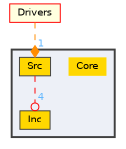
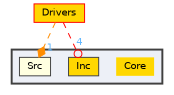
(35, 13) -> (59, 13)
(35, 67) -> (35, 67)
(35, 90) -> (70, 36)
